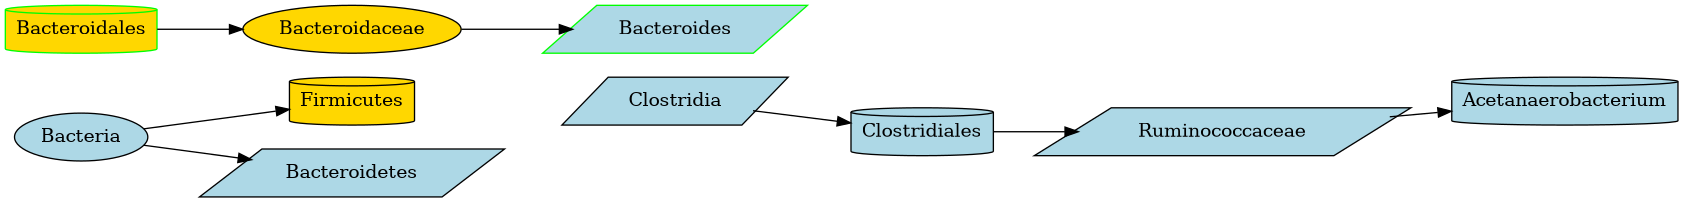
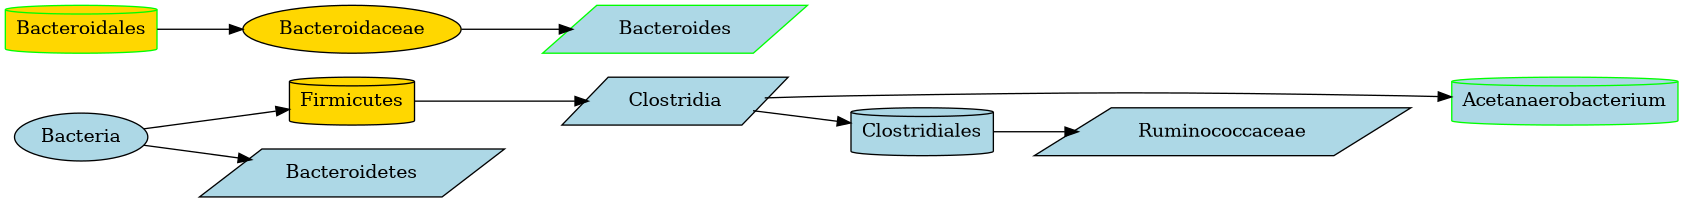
none -> (495, 101)
(1565, 101) -> (1565, 101)
(1414, 115) -> (1101, 93)
